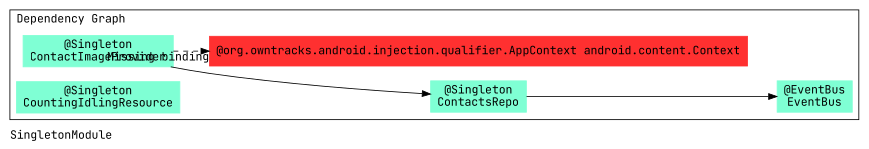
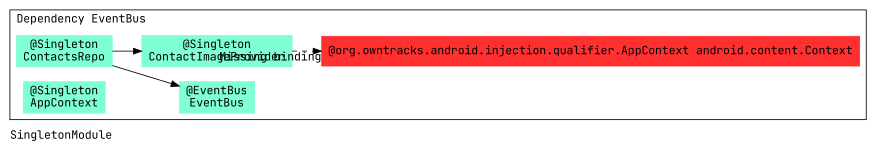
(71, 19) -> (81, 19)
(296, 84) -> (123, 51)
(98, 97) -> (64, 97)
